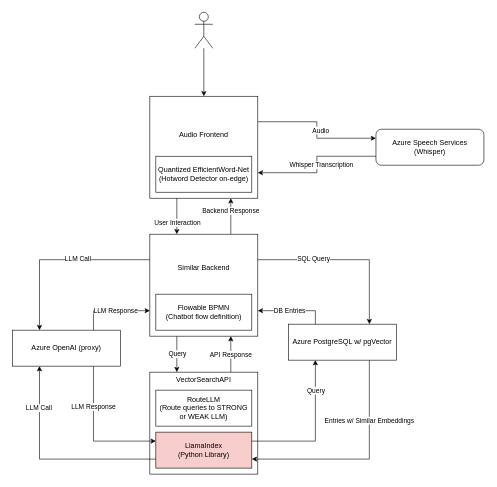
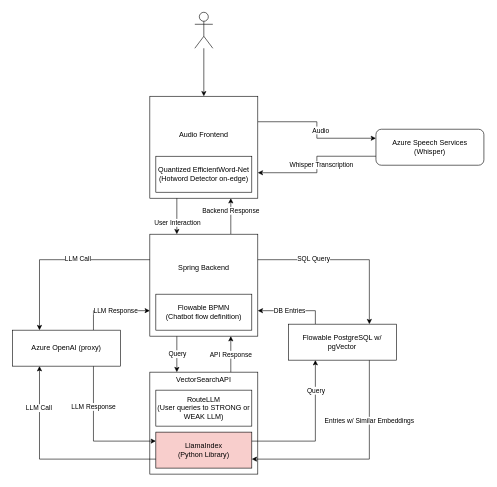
(204, 285) -> (204, 285)
(342, 342) -> (342, 342)
(204, 408) -> (204, 408)
